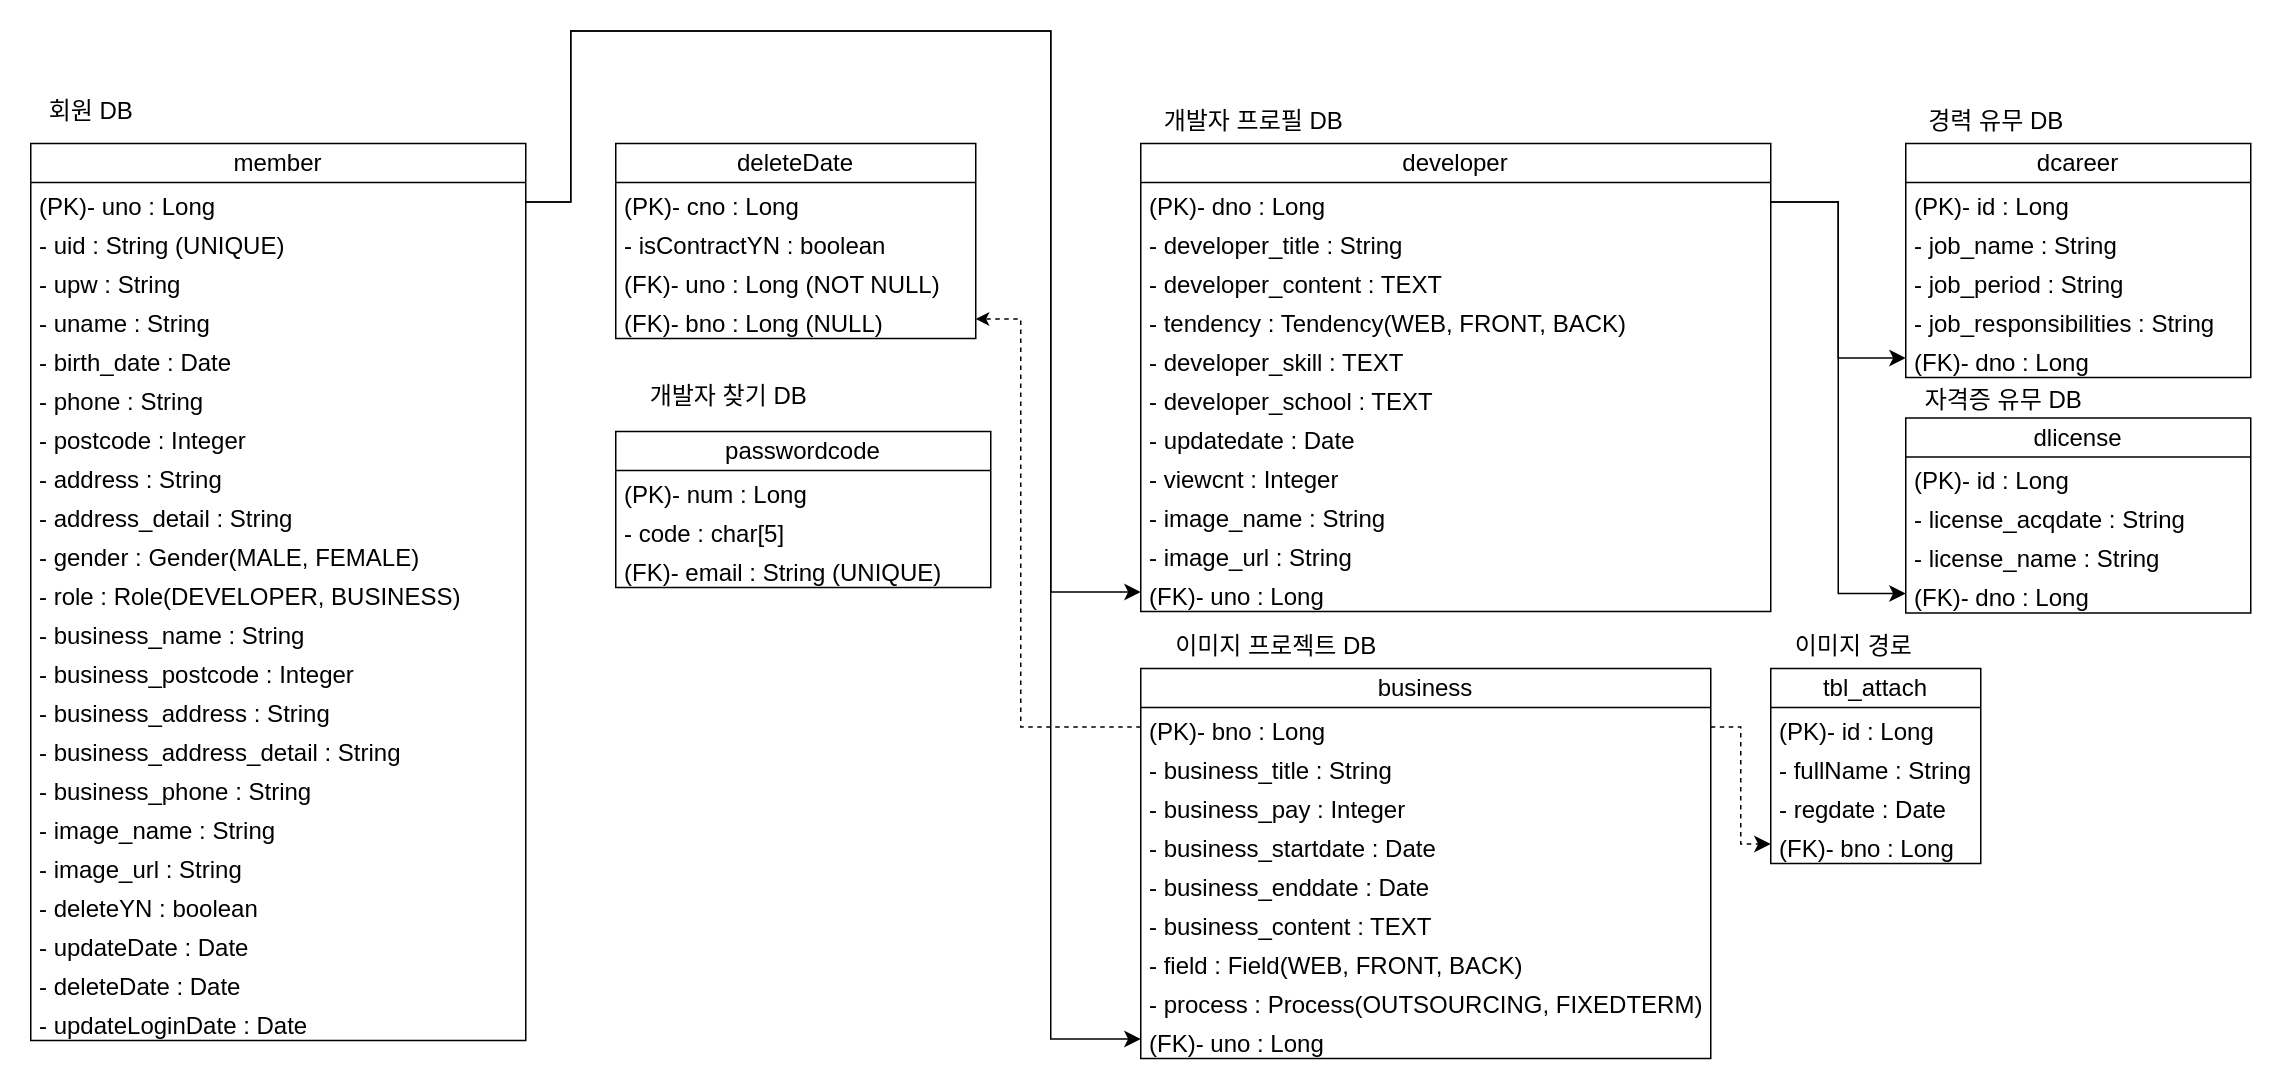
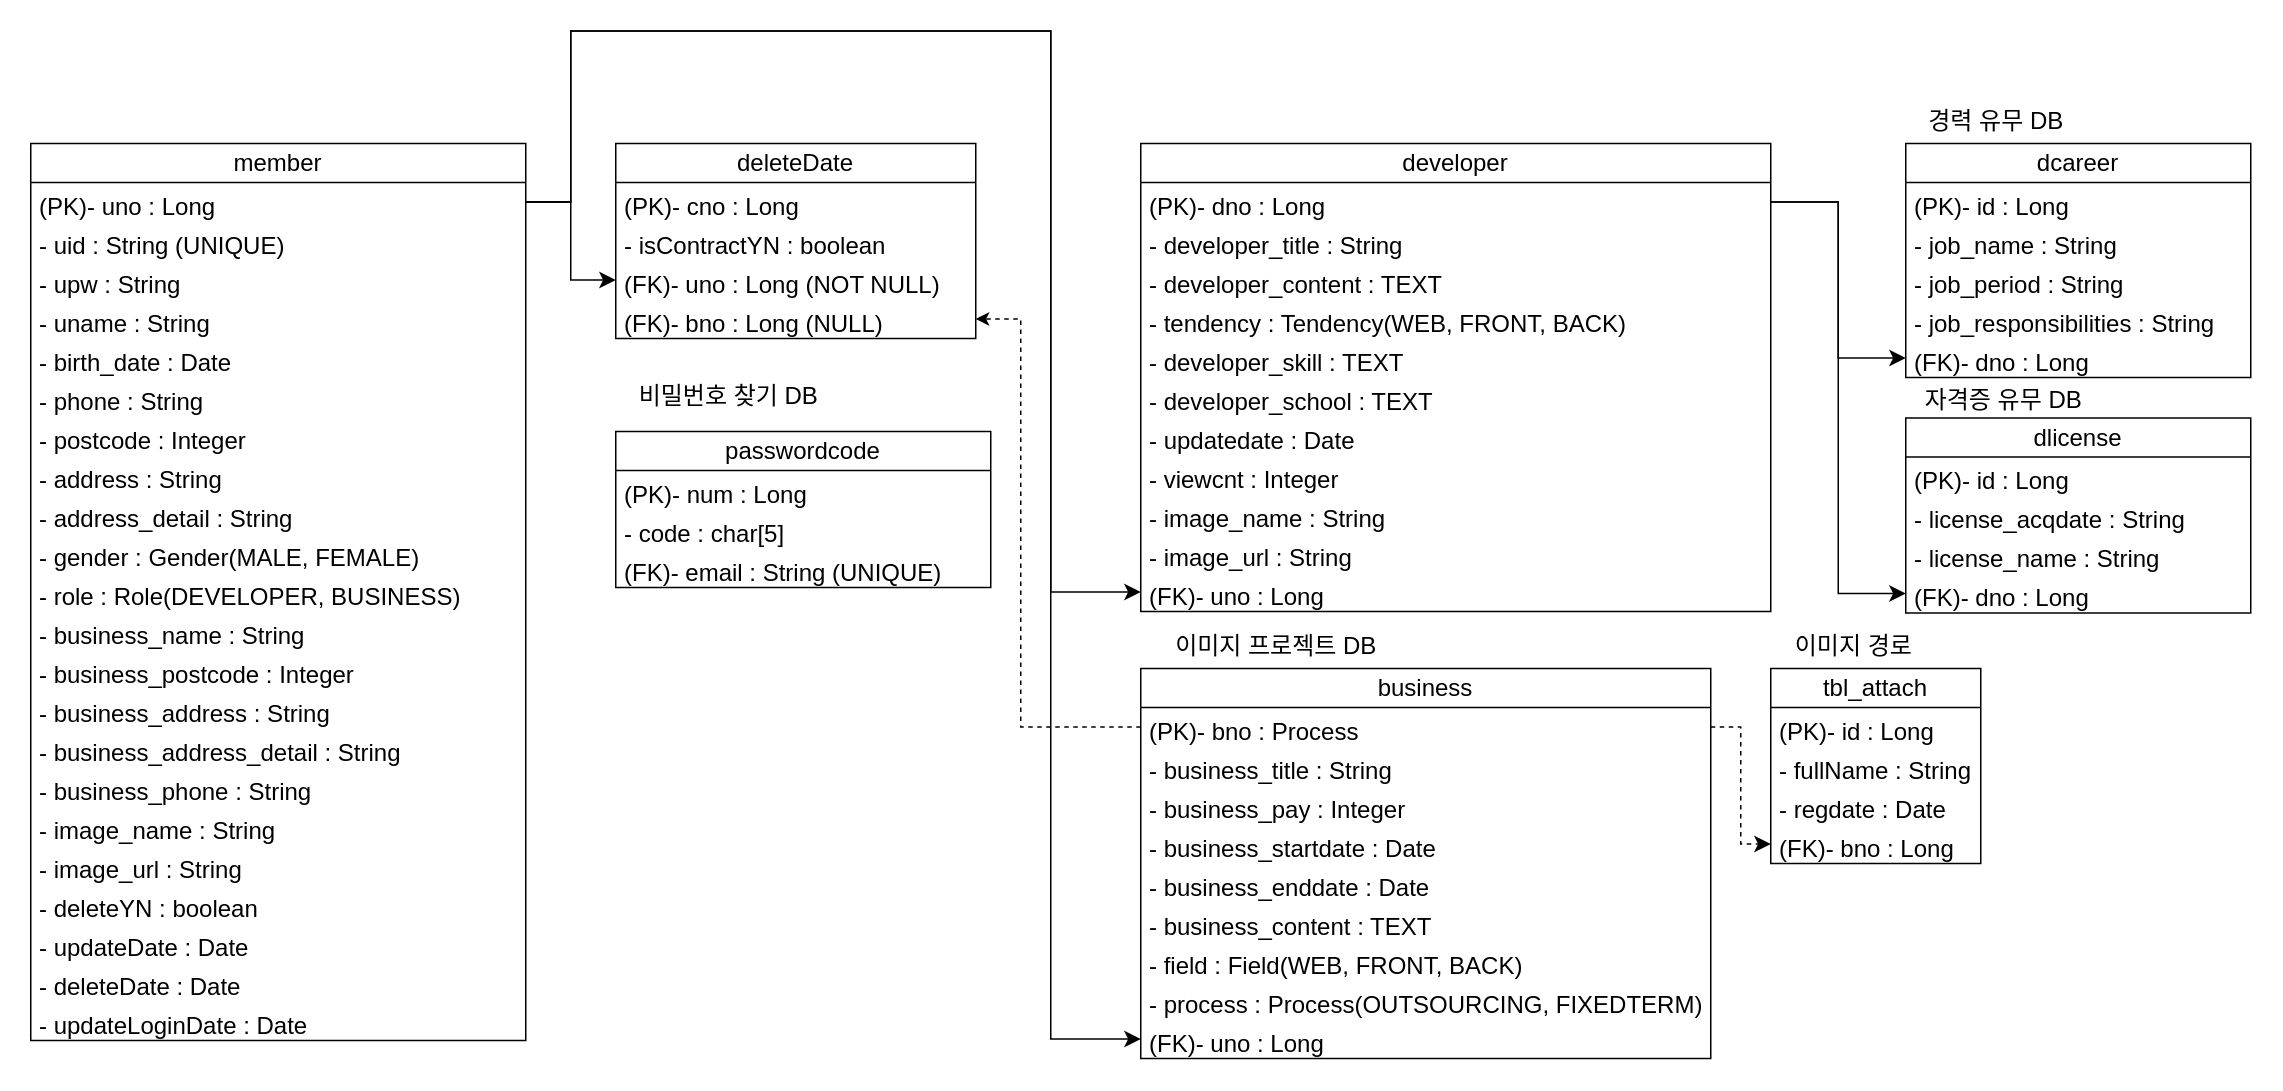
(91, 110) -> none
(1253, 121) -> none
none -> (571, 257)
(729, 395) -> (729, 395)
(1245, 732) -> (1265, 732)
